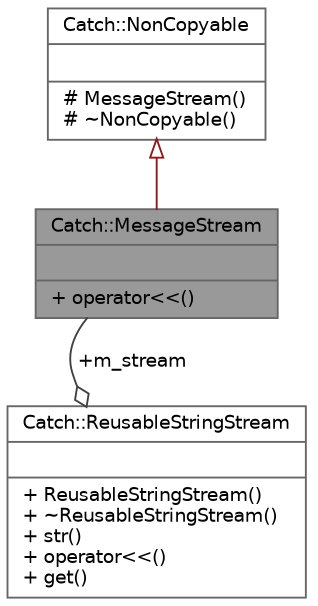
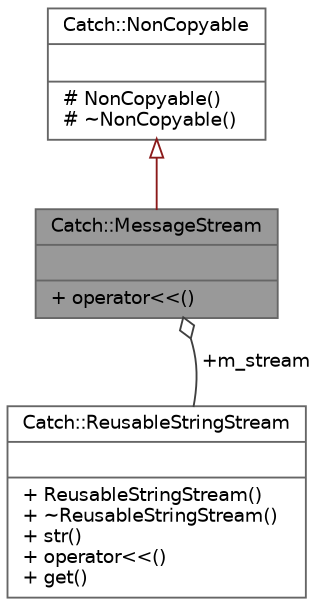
(155, 99) -> (143, 99)
(71, 350) -> (197, 373)
